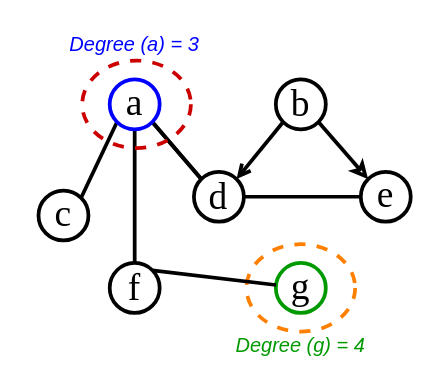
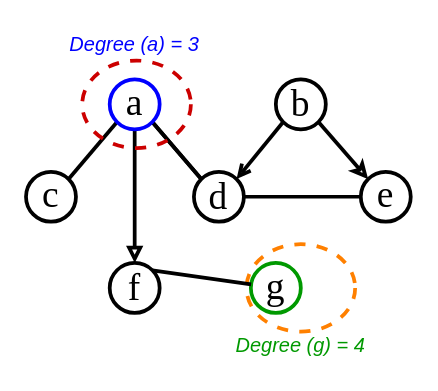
(63, 216) -> (51, 197)
(134, 253) -> (134, 246)
(301, 288) -> (276, 288)
